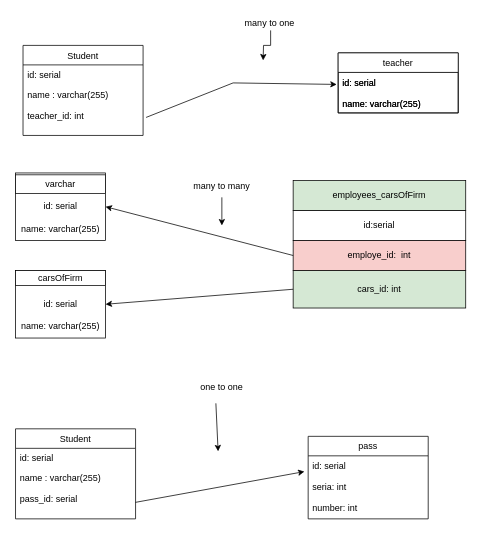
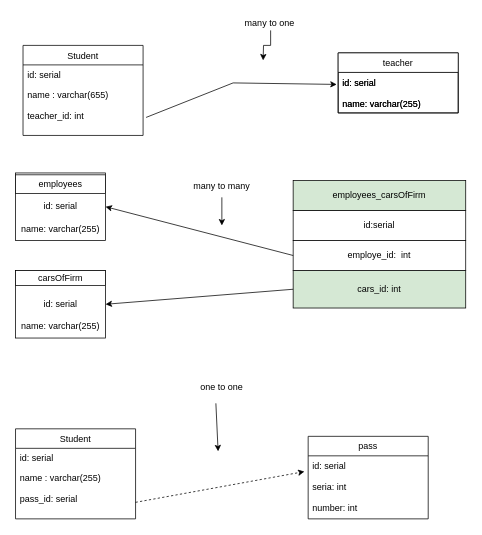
(71, 95) -> (71, 95)
(60, 184) -> (60, 184)
(379, 255) -> (379, 255)
(218, 487) -> (218, 487)
